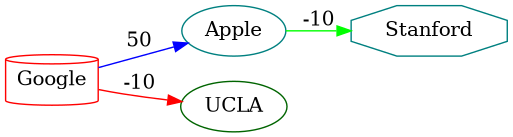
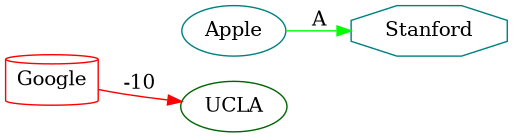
(319, 20) -> (319, 20)
(136, 57) -> none
